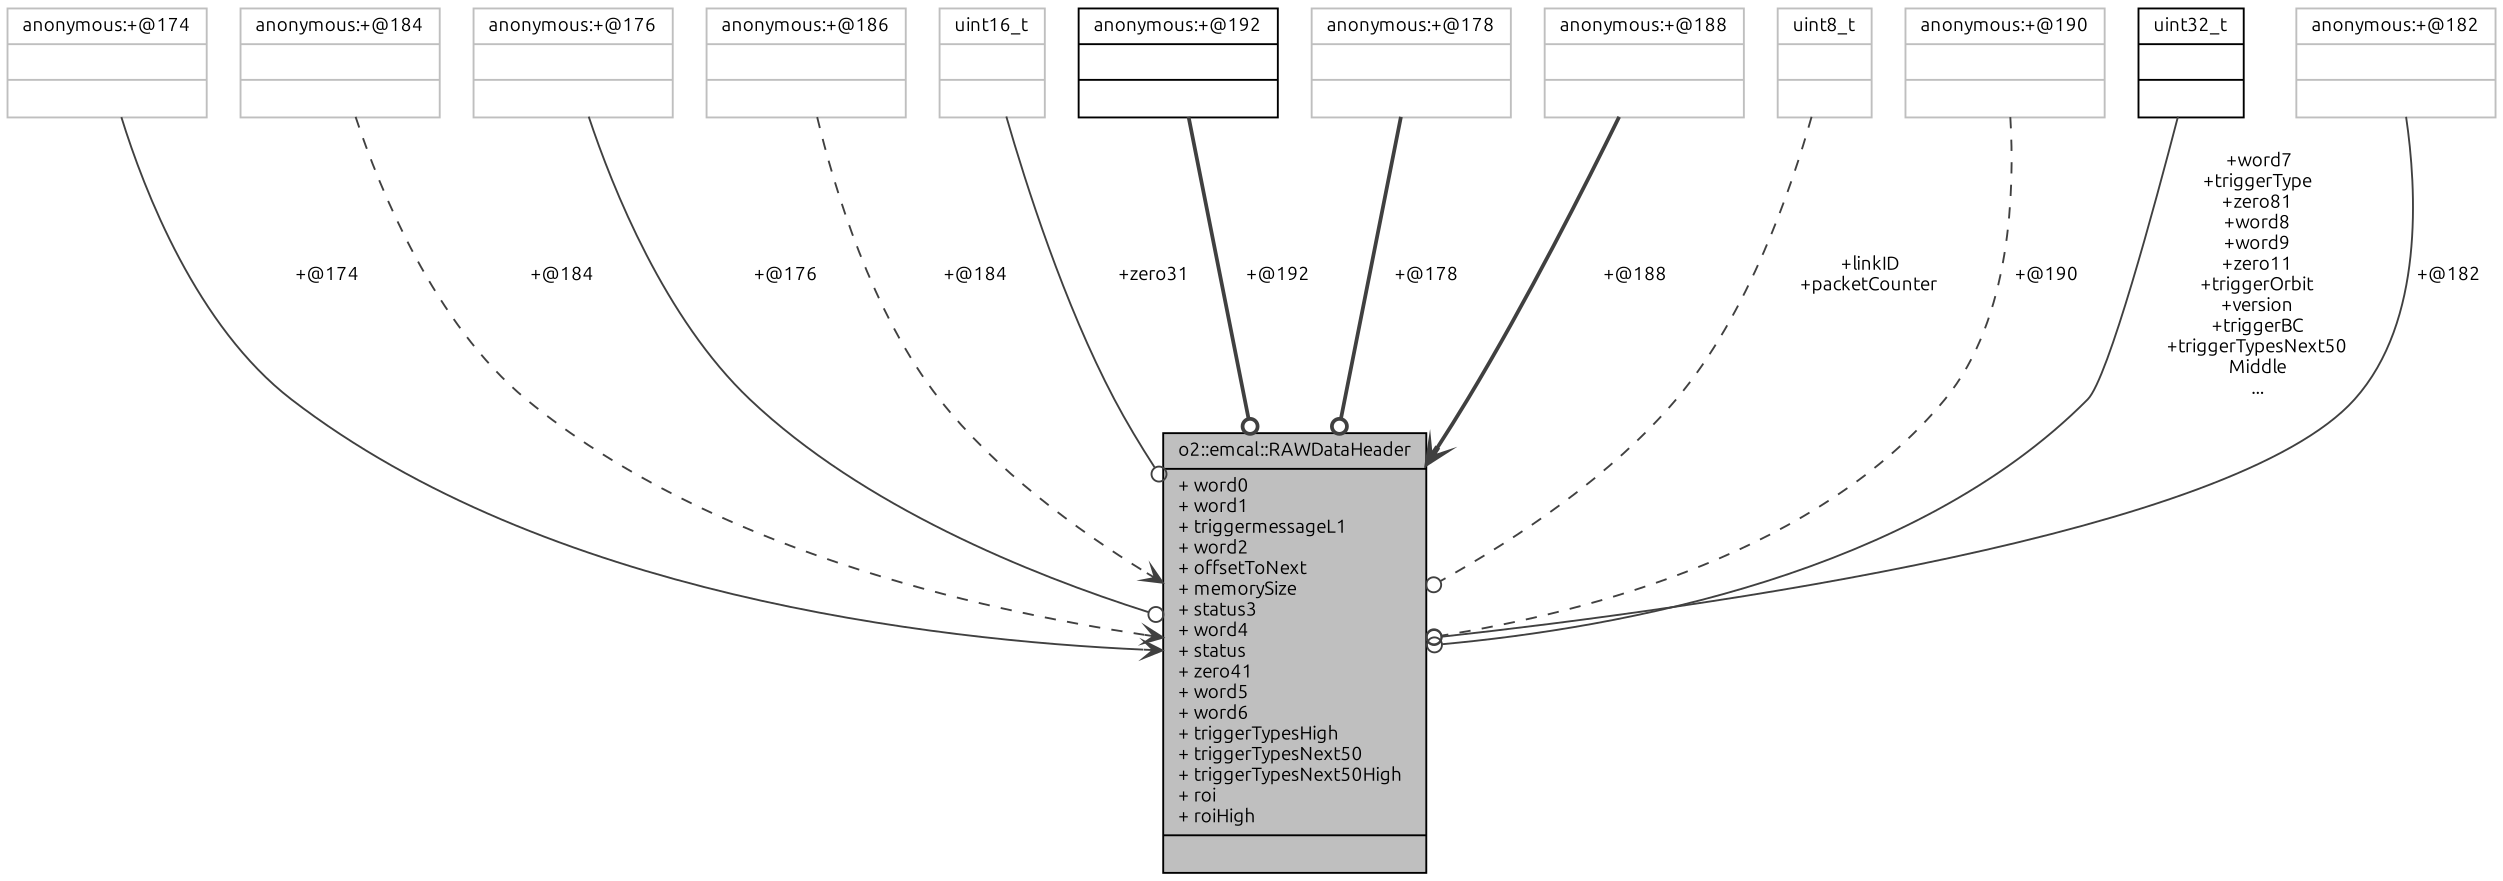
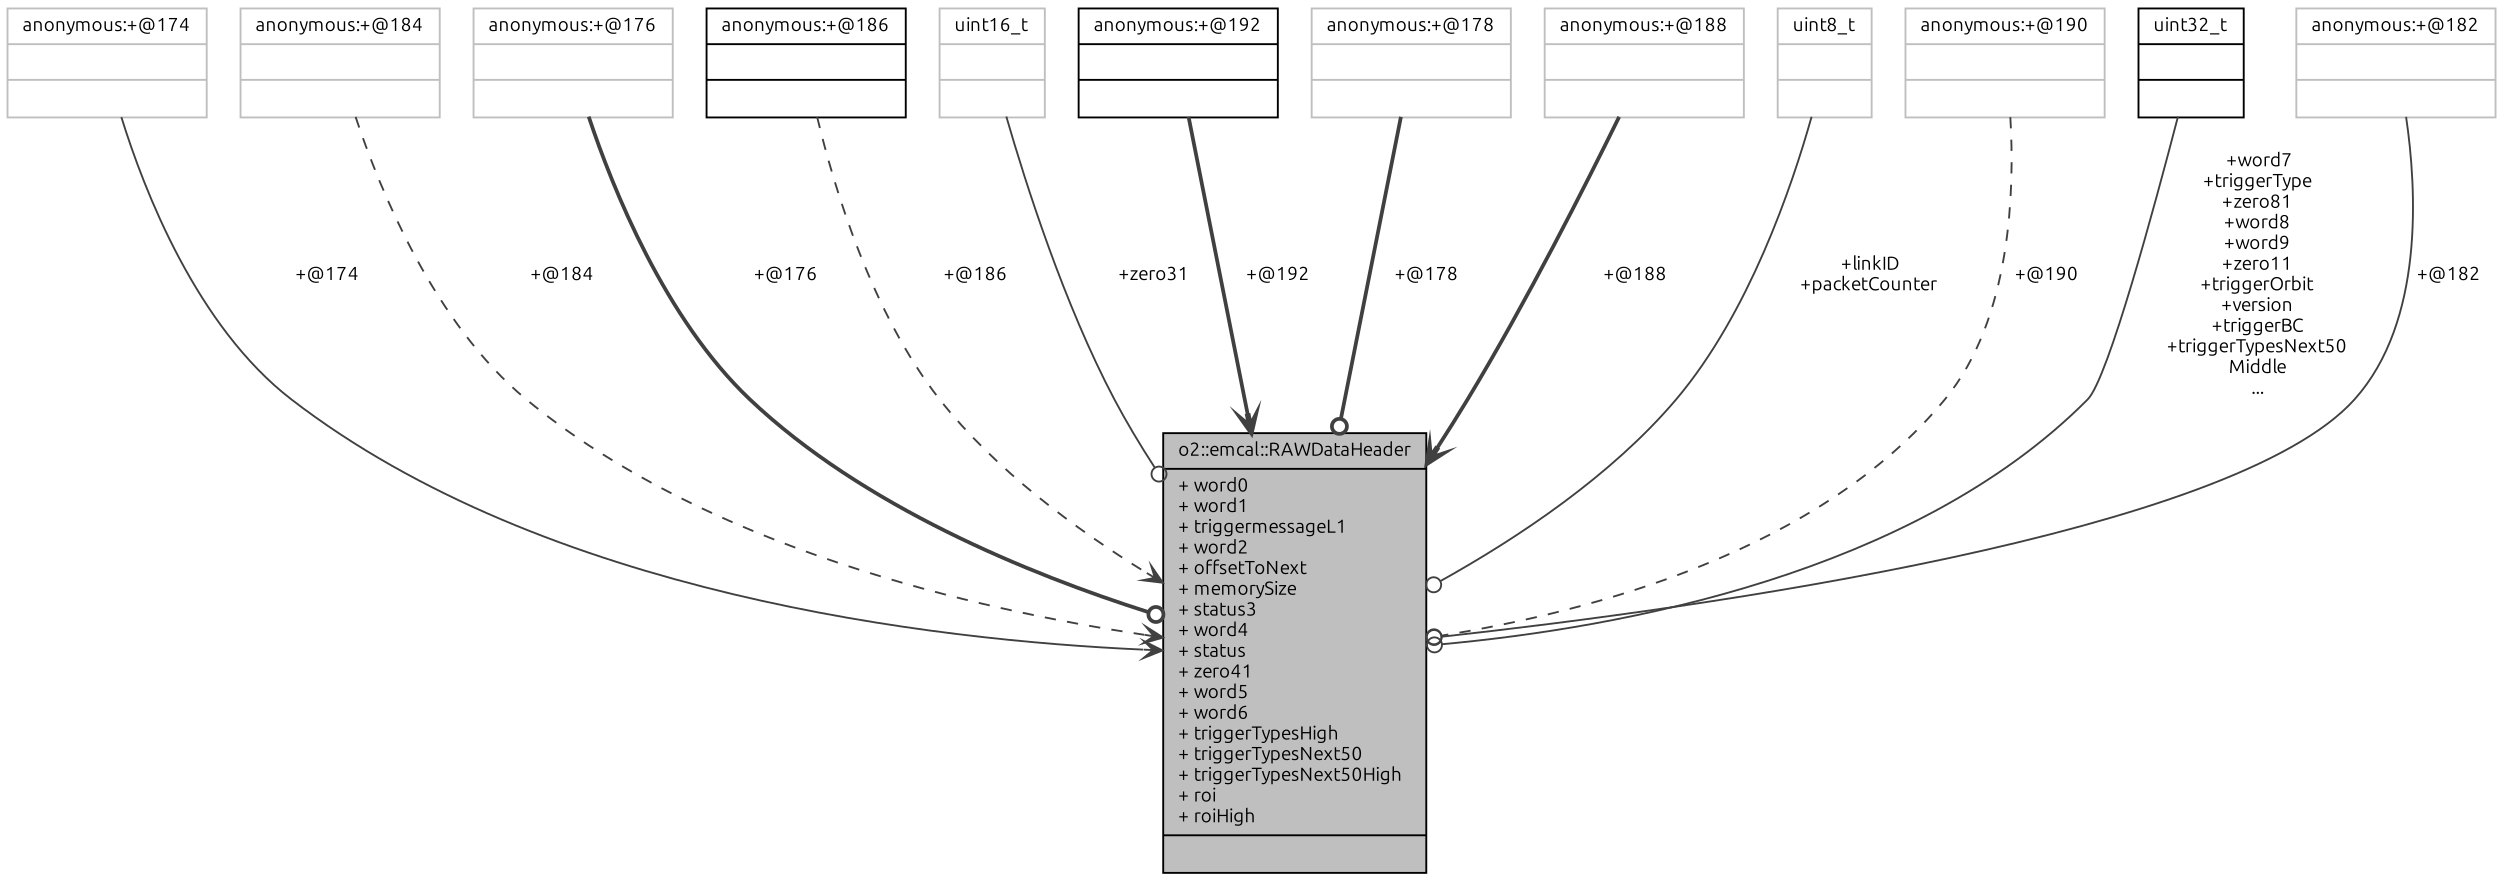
(806, 63) -> (806, 63)
(1219, 268) -> (1219, 268)
(974, 275) -> (974, 275)
(1681, 393) -> (1681, 393)
(798, 440) -> (798, 440)
